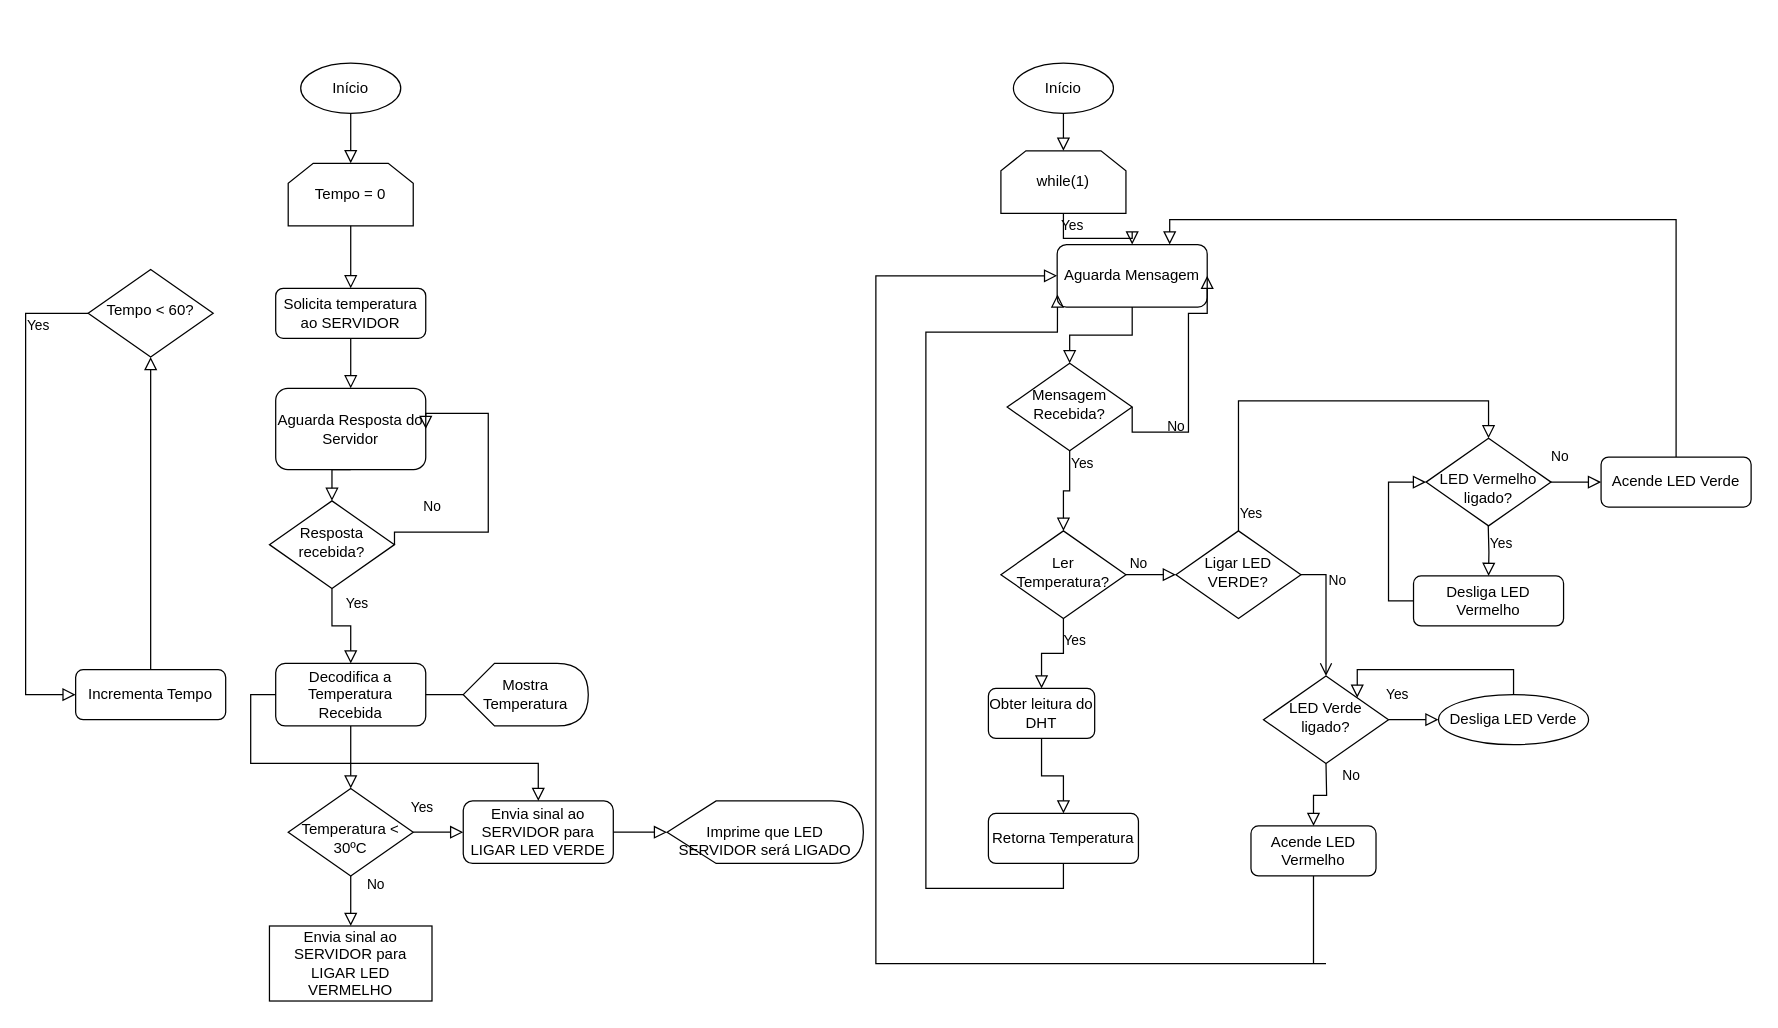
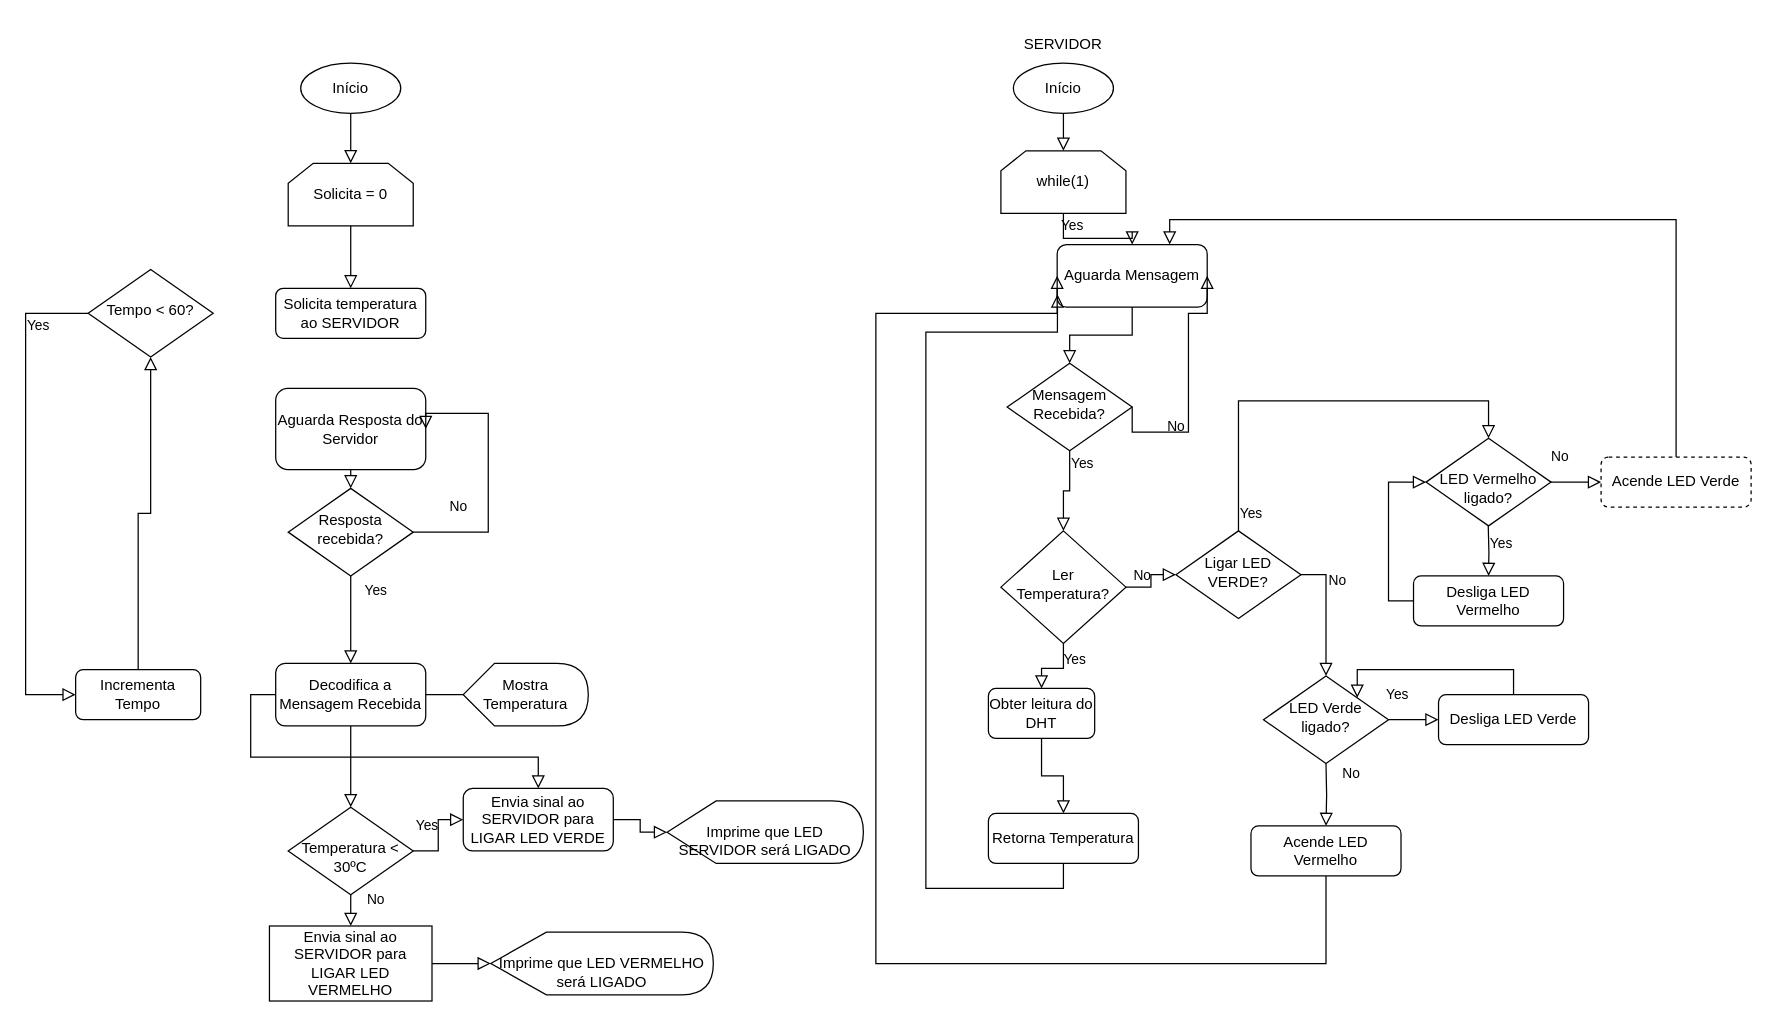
none -> (1063, 44)
(351, 194) -> (351, 194)
(351, 356) -> none
(1676, 482) -> (1676, 482)
(332, 544) -> (351, 532)
(1063, 574) -> (1063, 587)
(1326, 667) -> (1326, 662)
(151, 694) -> (138, 694)
(351, 694) -> (351, 694)
(1513, 719) -> (1513, 719)
(351, 832) -> (351, 851)
(538, 832) -> (538, 819)
(1313, 851) -> (1326, 851)
none -> (455, 963)
none -> (602, 963)
